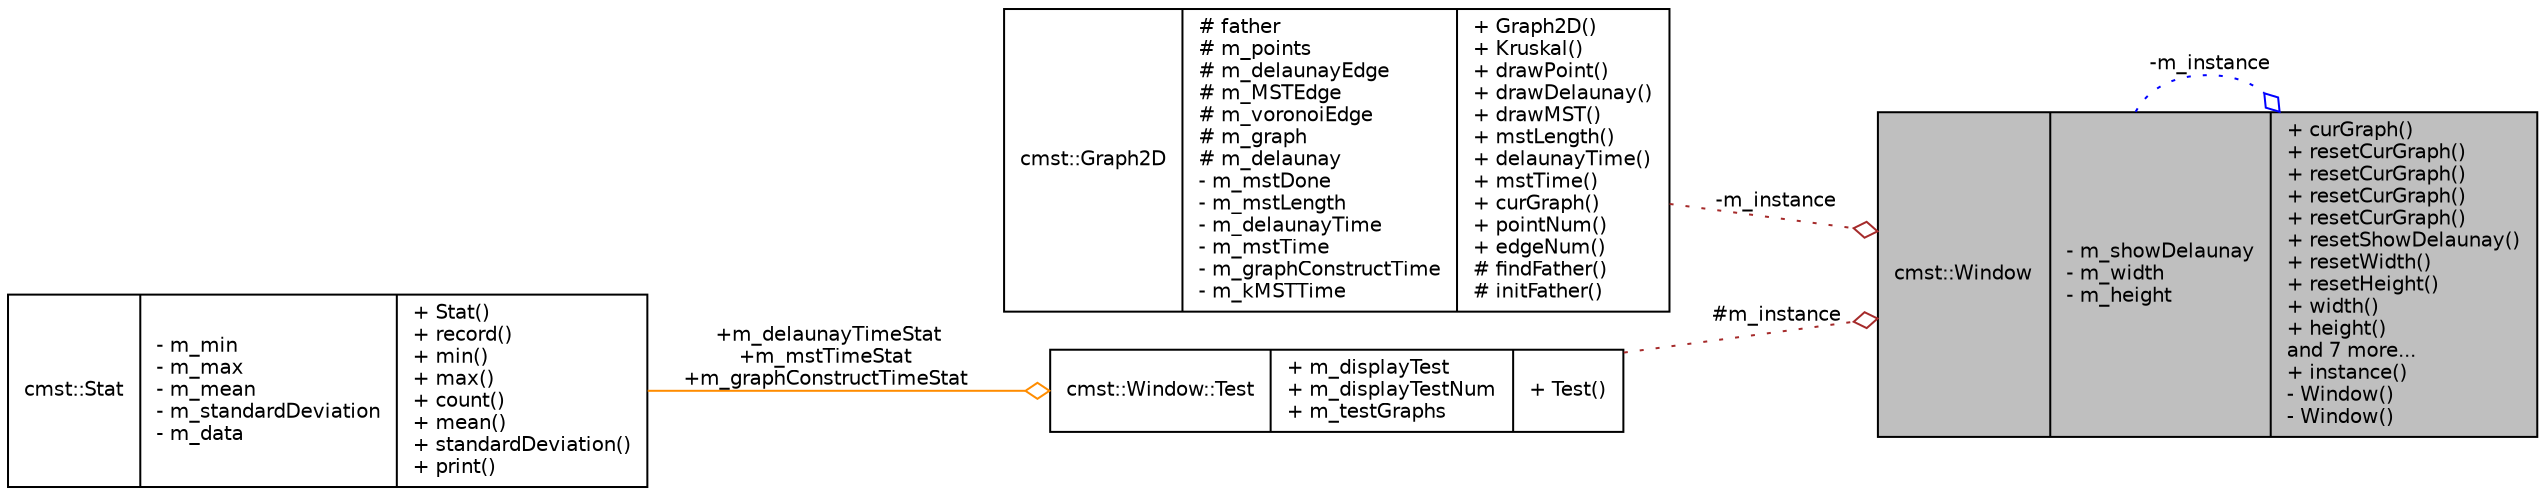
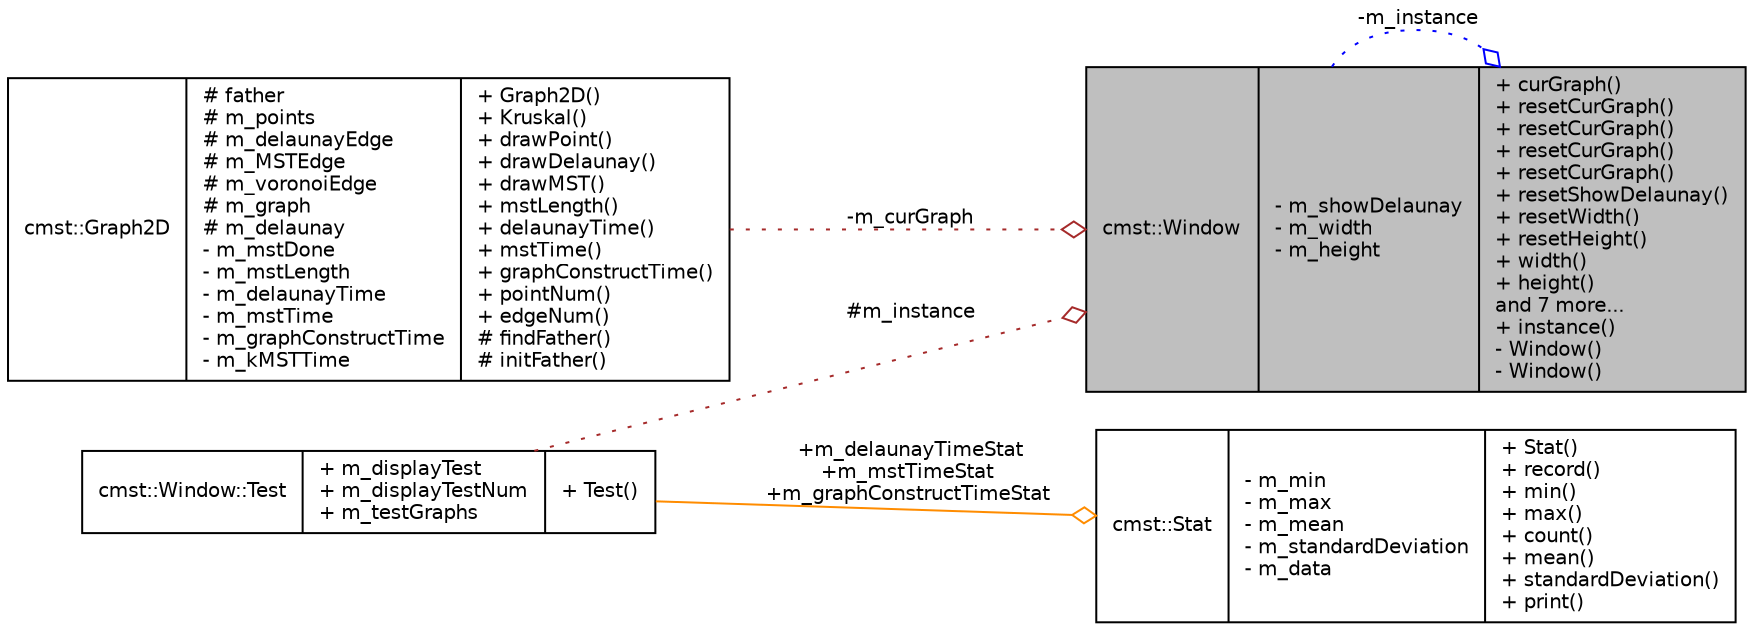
(1774, 201) -> (908, 218)
(1537, 203) -> (595, 273)
(836, 391) -> (864, 508)
